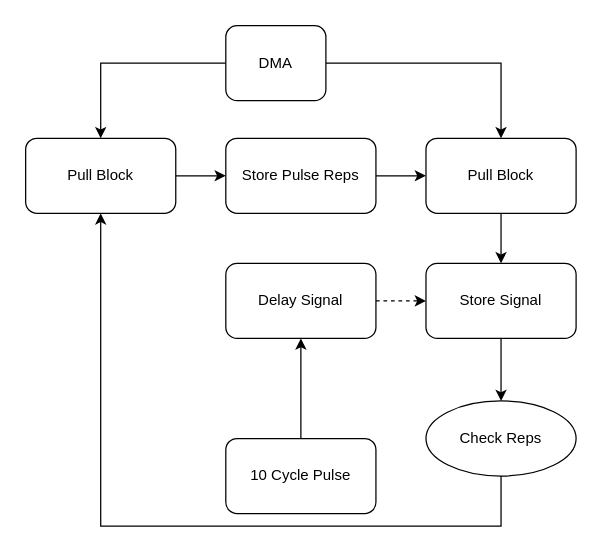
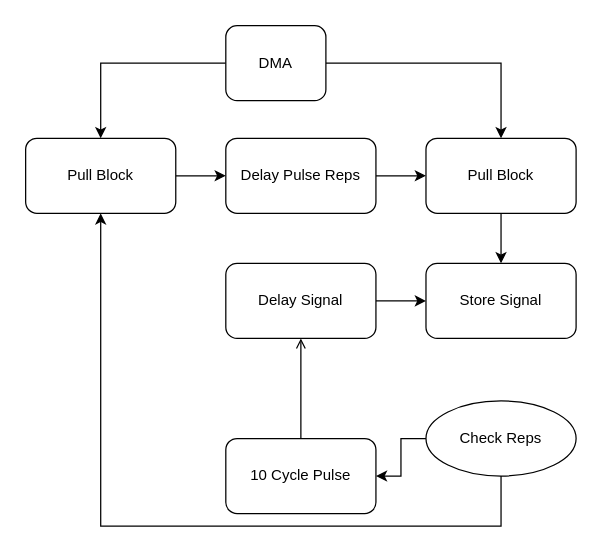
(301, 176) -> (301, 176)
(396, 301) -> (396, 301)
(301, 348) -> (301, 346)
(501, 365) -> none
none -> (401, 452)
